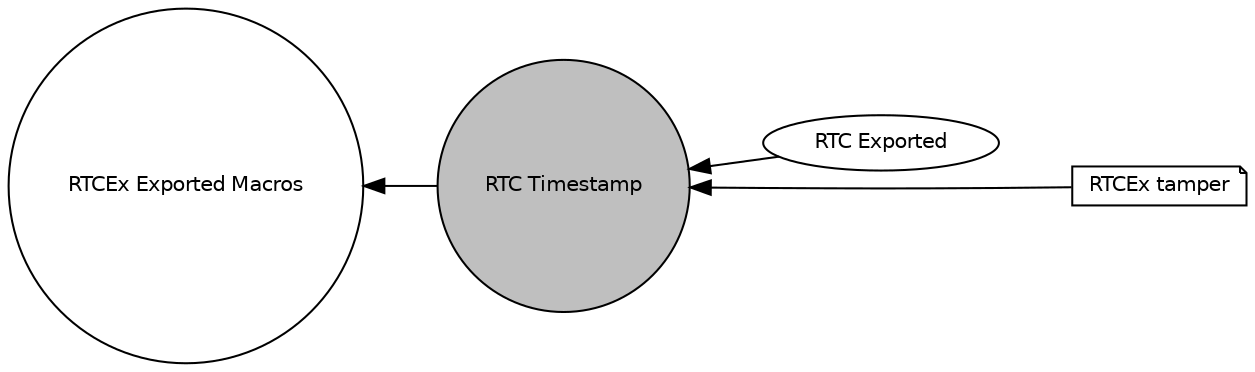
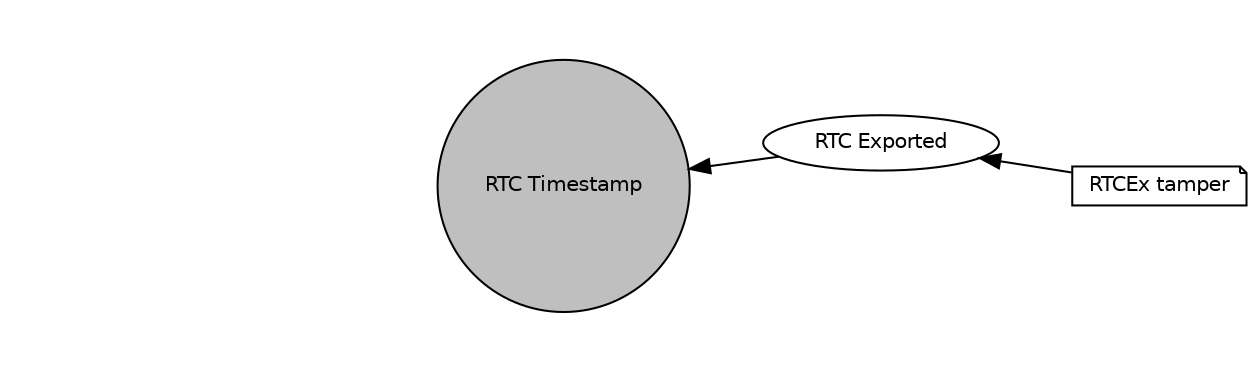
(186, 186) -> none
(891, 188) -> (1036, 167)
